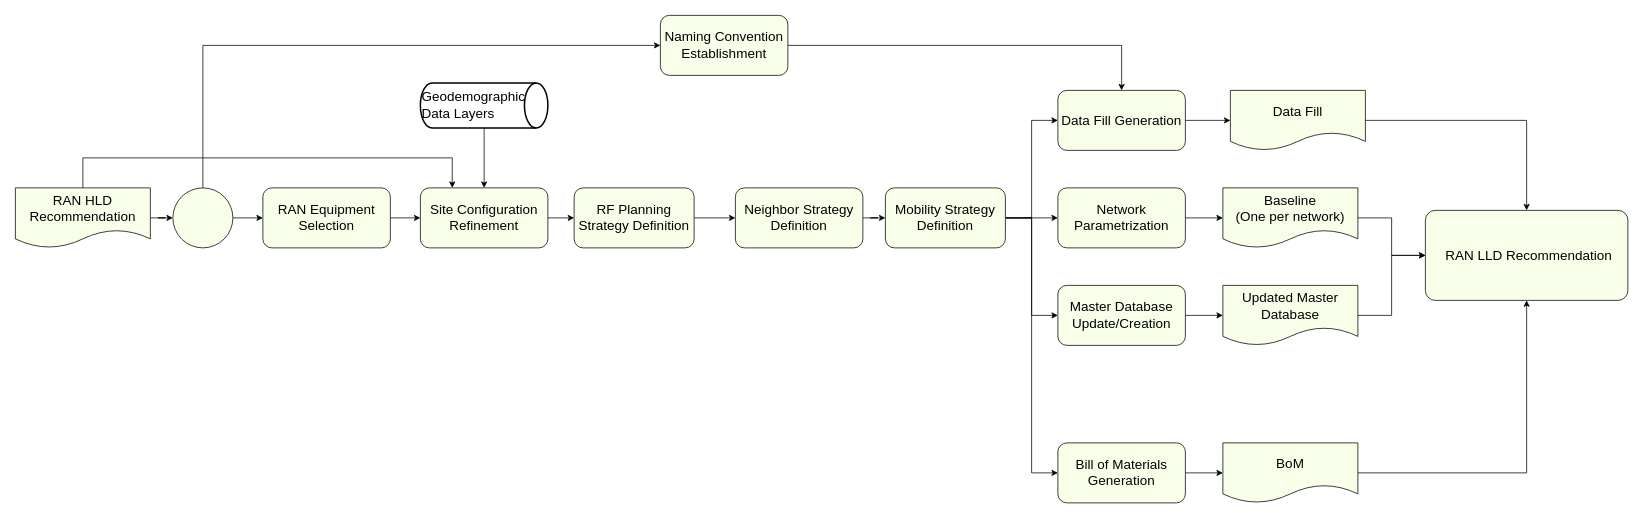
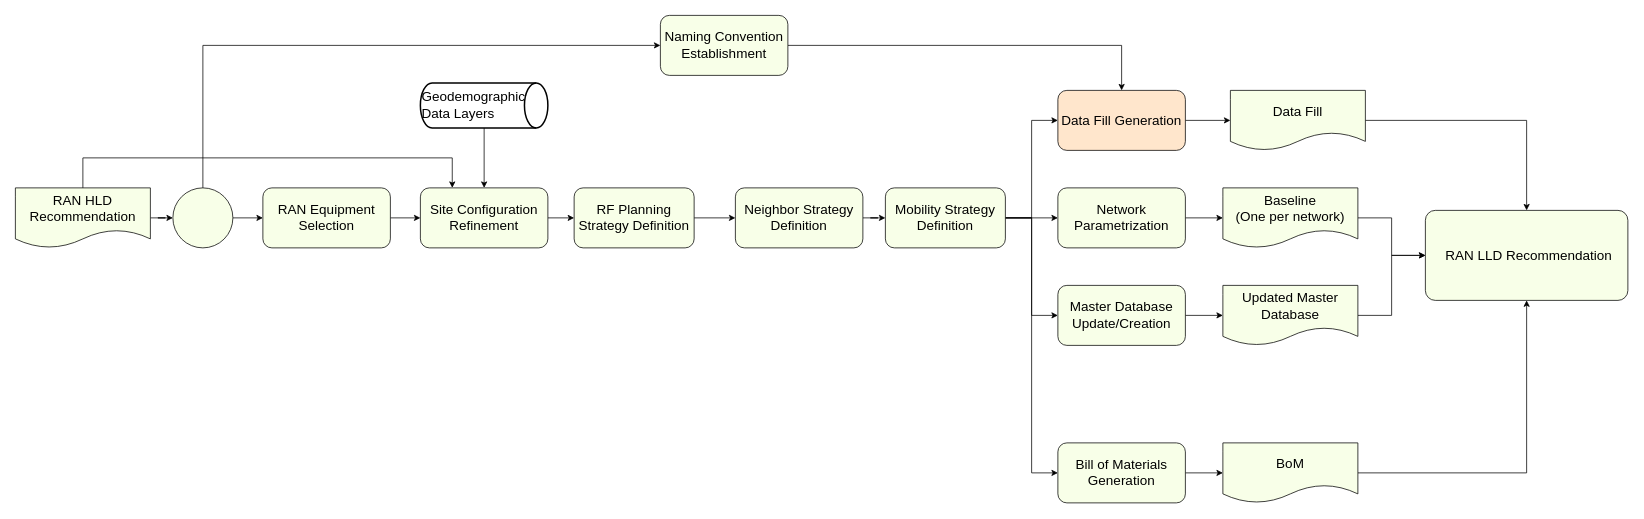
(1122, 120) -> (1122, 120)
